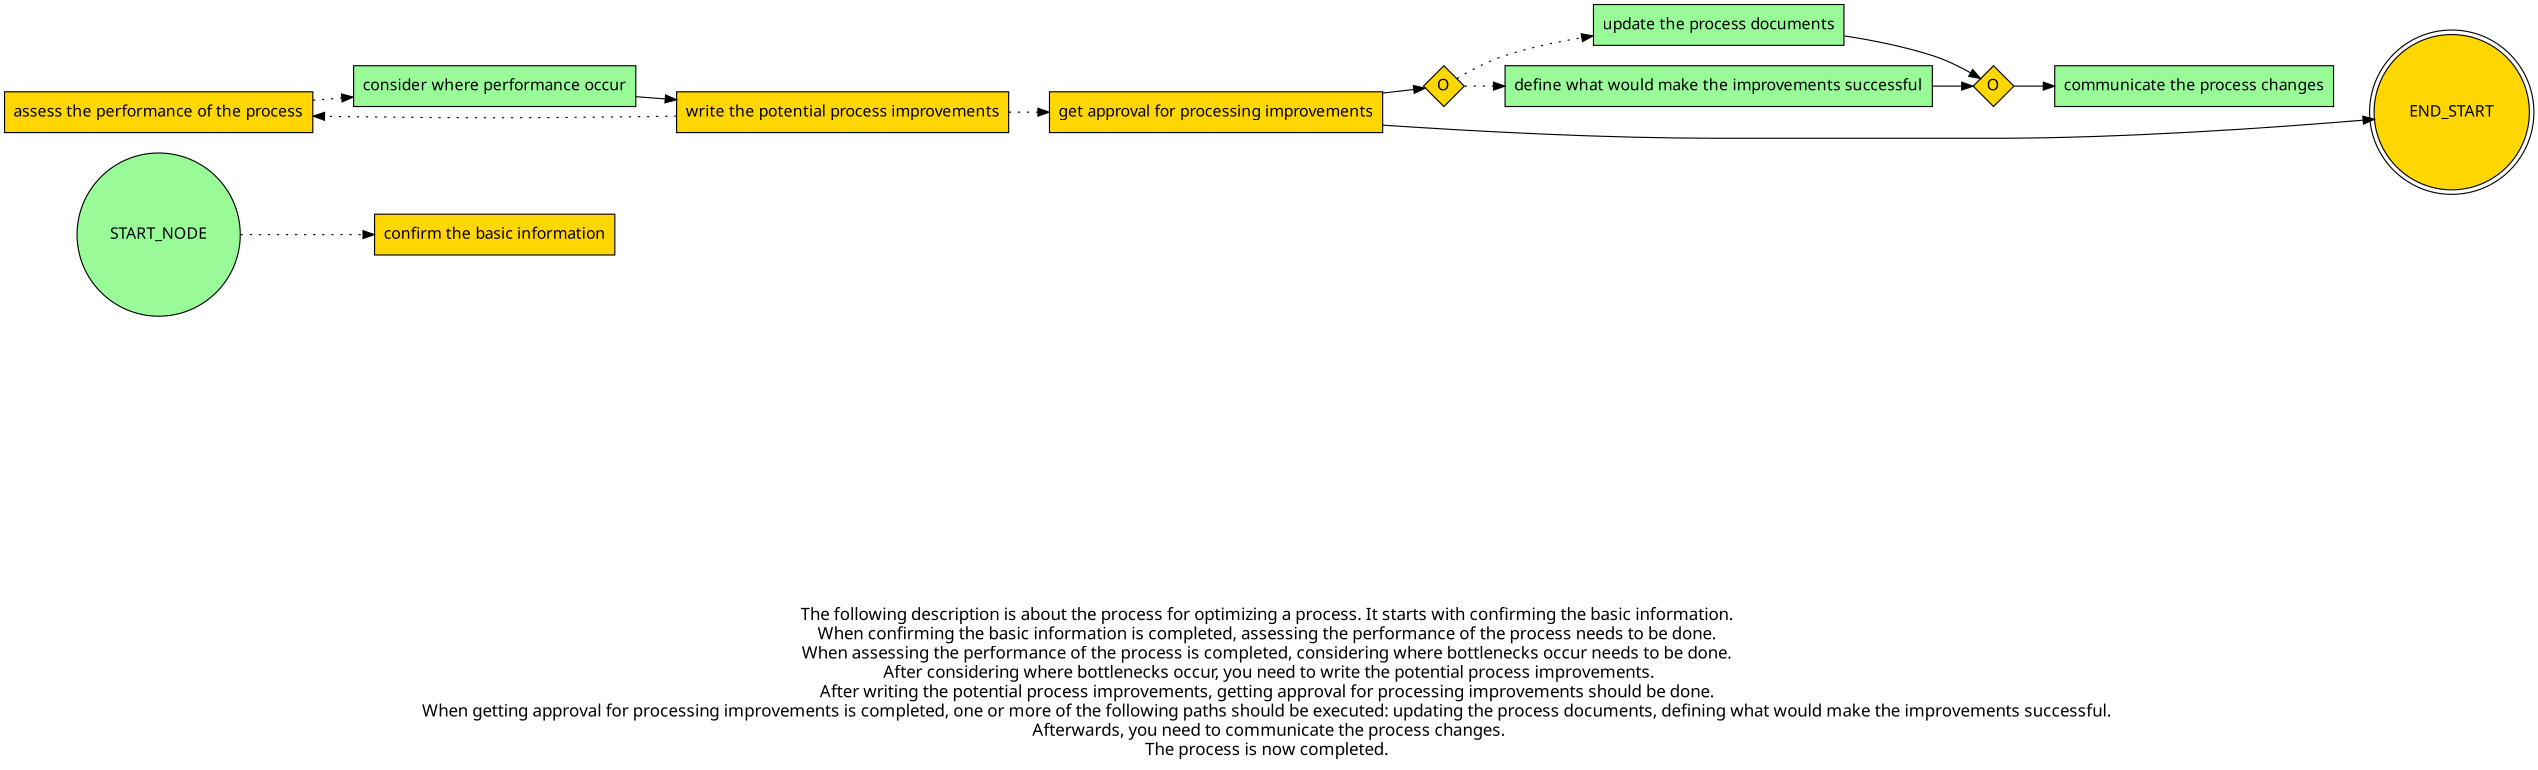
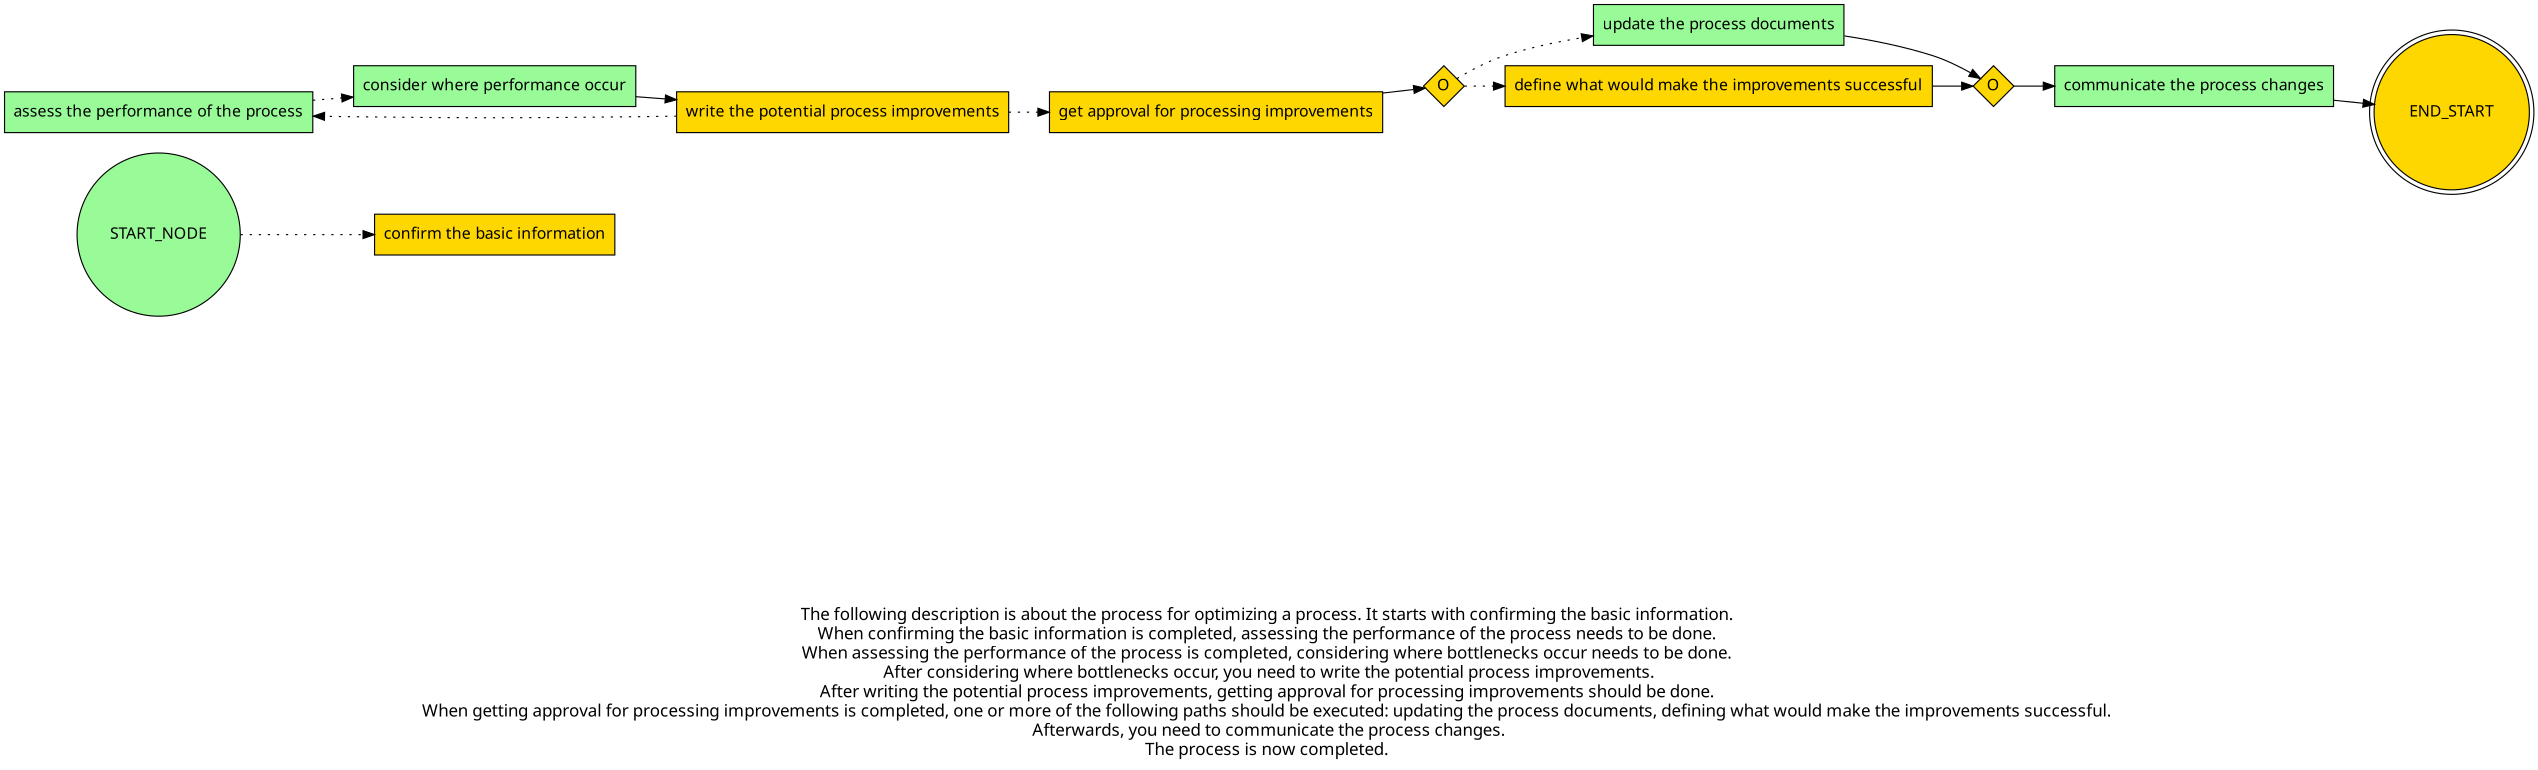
(1719, 86) -> (1719, 86)
(159, 112) -> (159, 112)
(1873, 138) -> (2348, 102)
